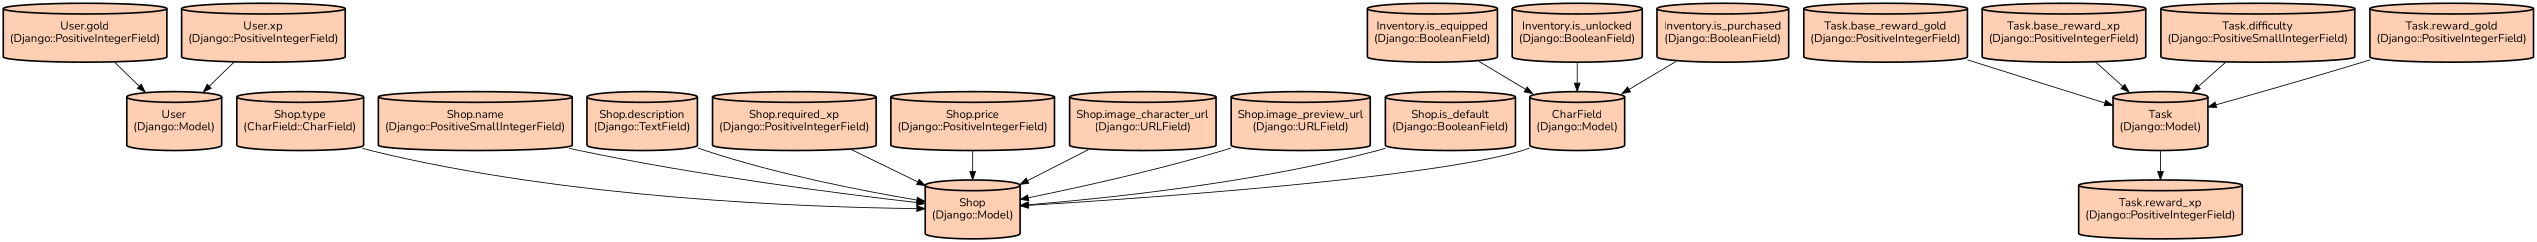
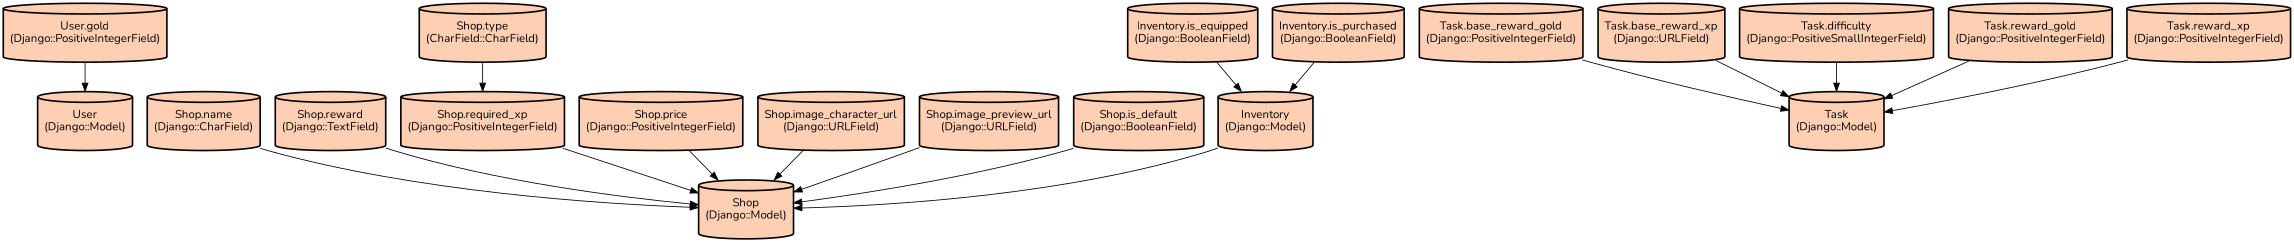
(263, 33) -> none
(1577, 33) -> none
(2064, 33) -> (1661, 33)
(475, 121) -> (204, 121)
(642, 121) -> (330, 121)
(1577, 121) -> (1266, 121)
(2160, 161) -> (2011, 88)
(638, 193) -> (483, 73)
